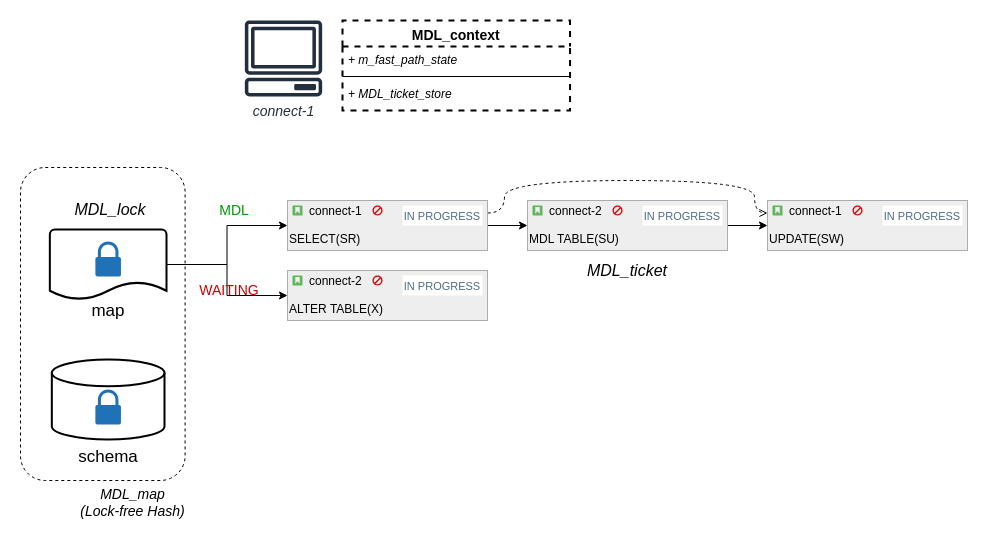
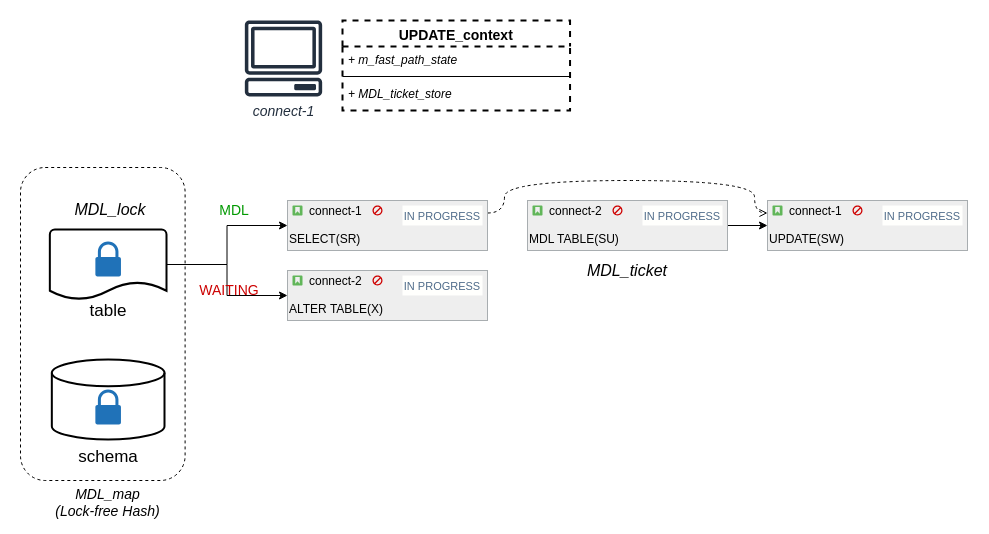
(456, 35) -> (456, 35)
(504, 226) -> none
(109, 312) -> (109, 312)
(133, 503) -> (108, 503)
